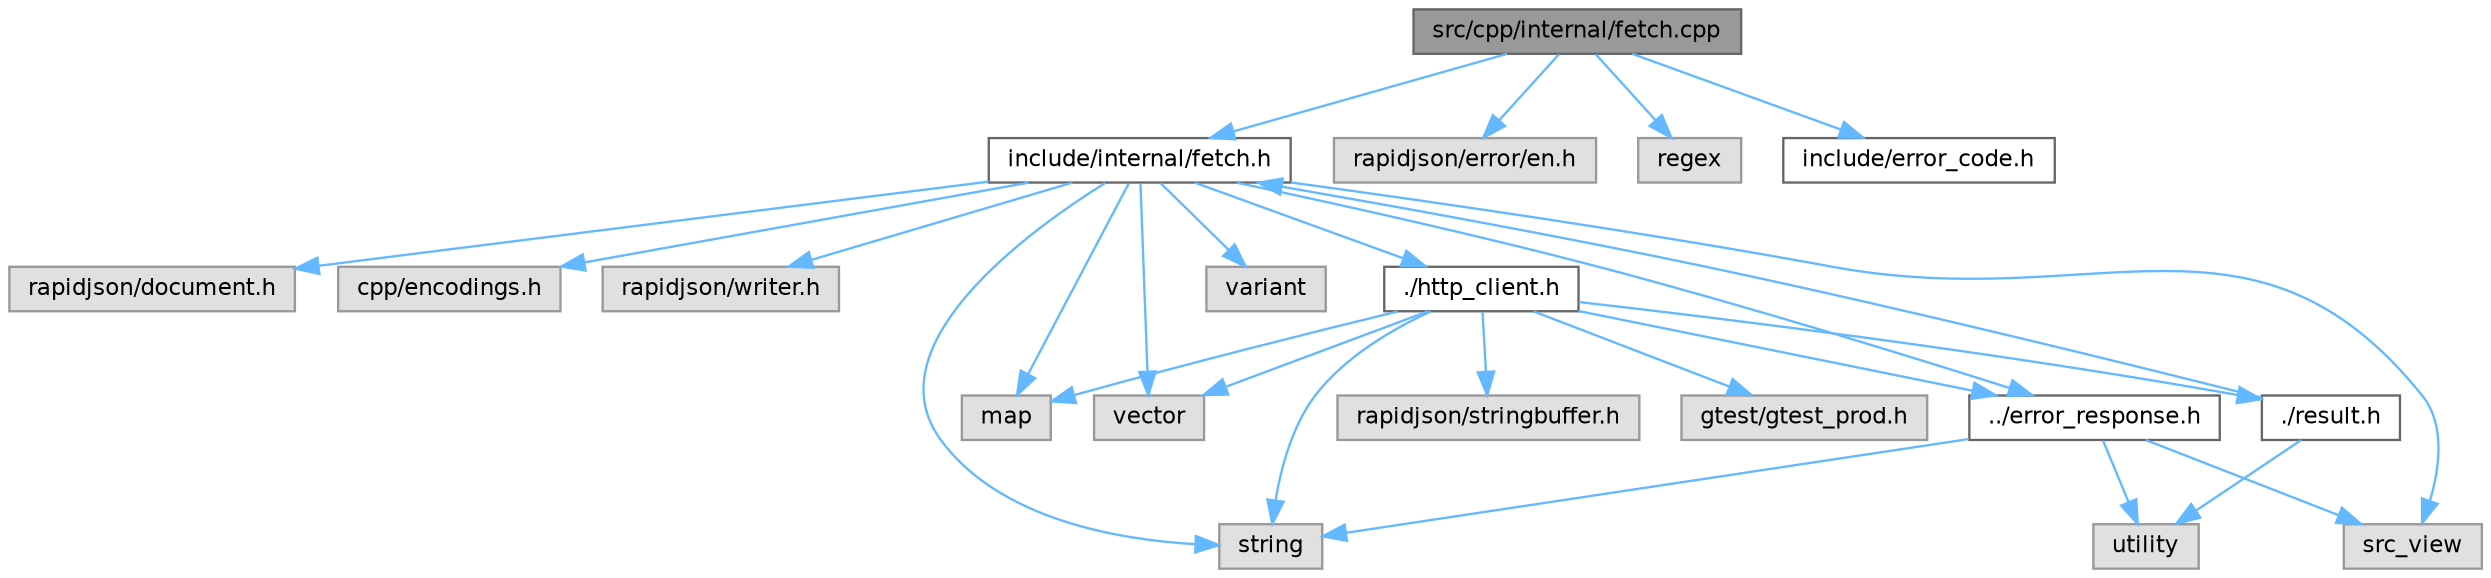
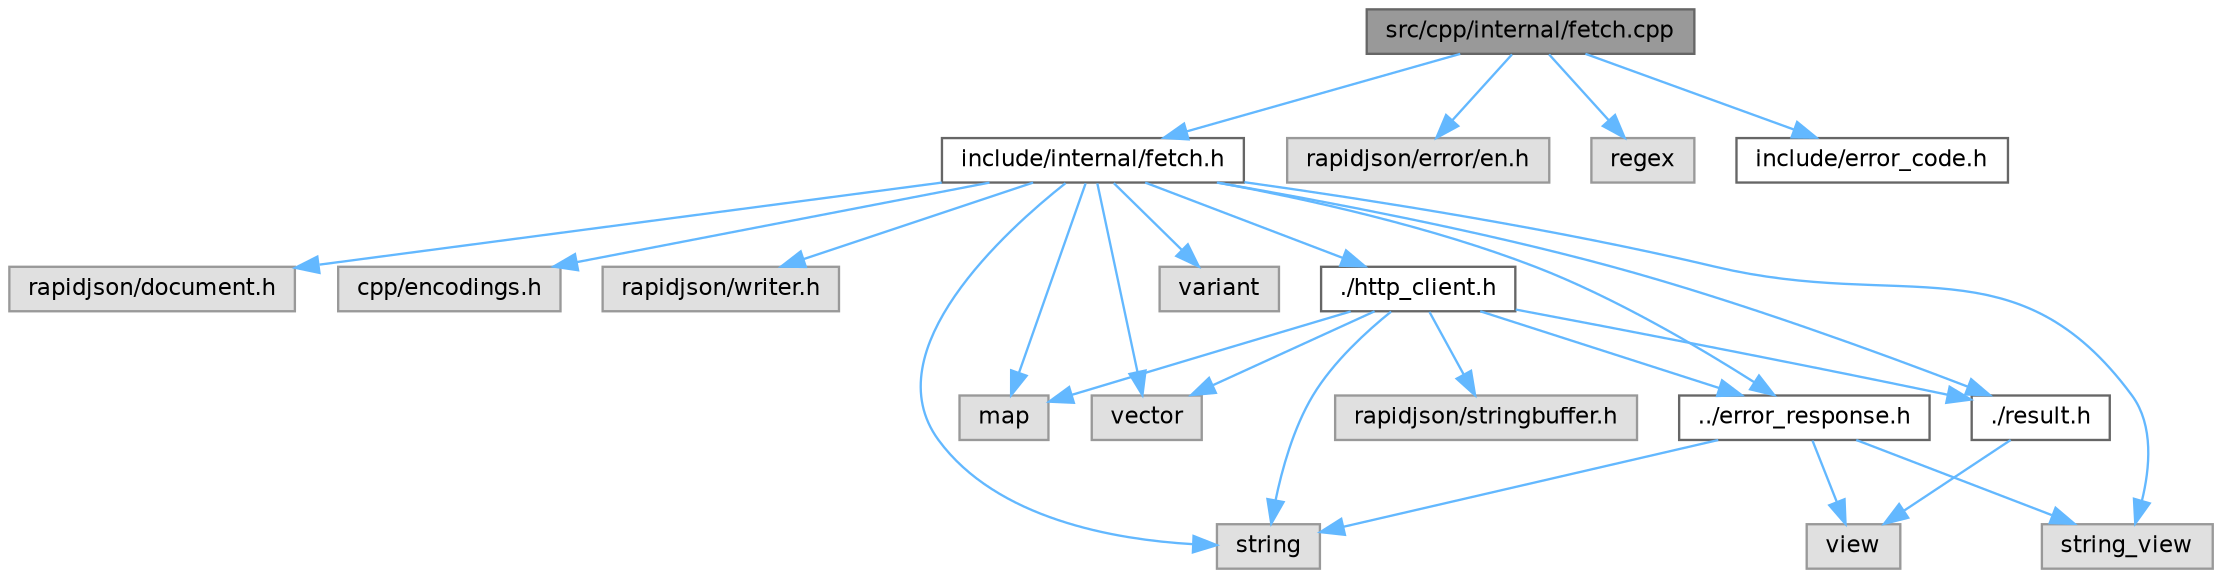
(1774, 281) -> (1598, 263)
(1804, 418) -> none
(2146, 546) -> (1854, 546)
(2413, 546) -> (2127, 546)
